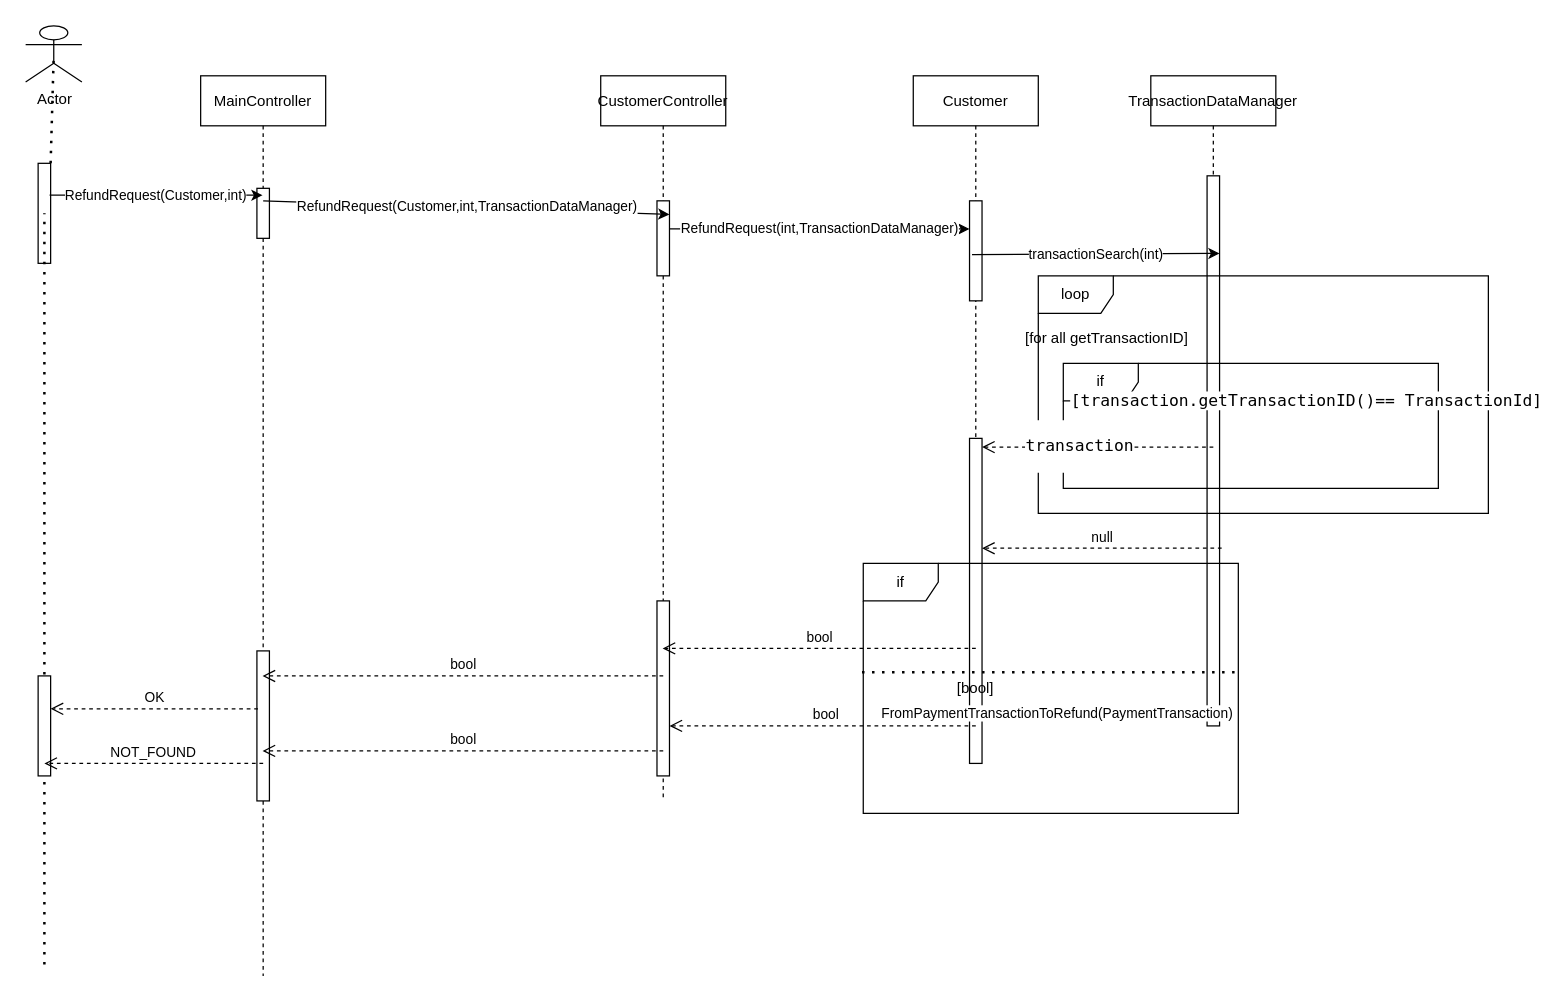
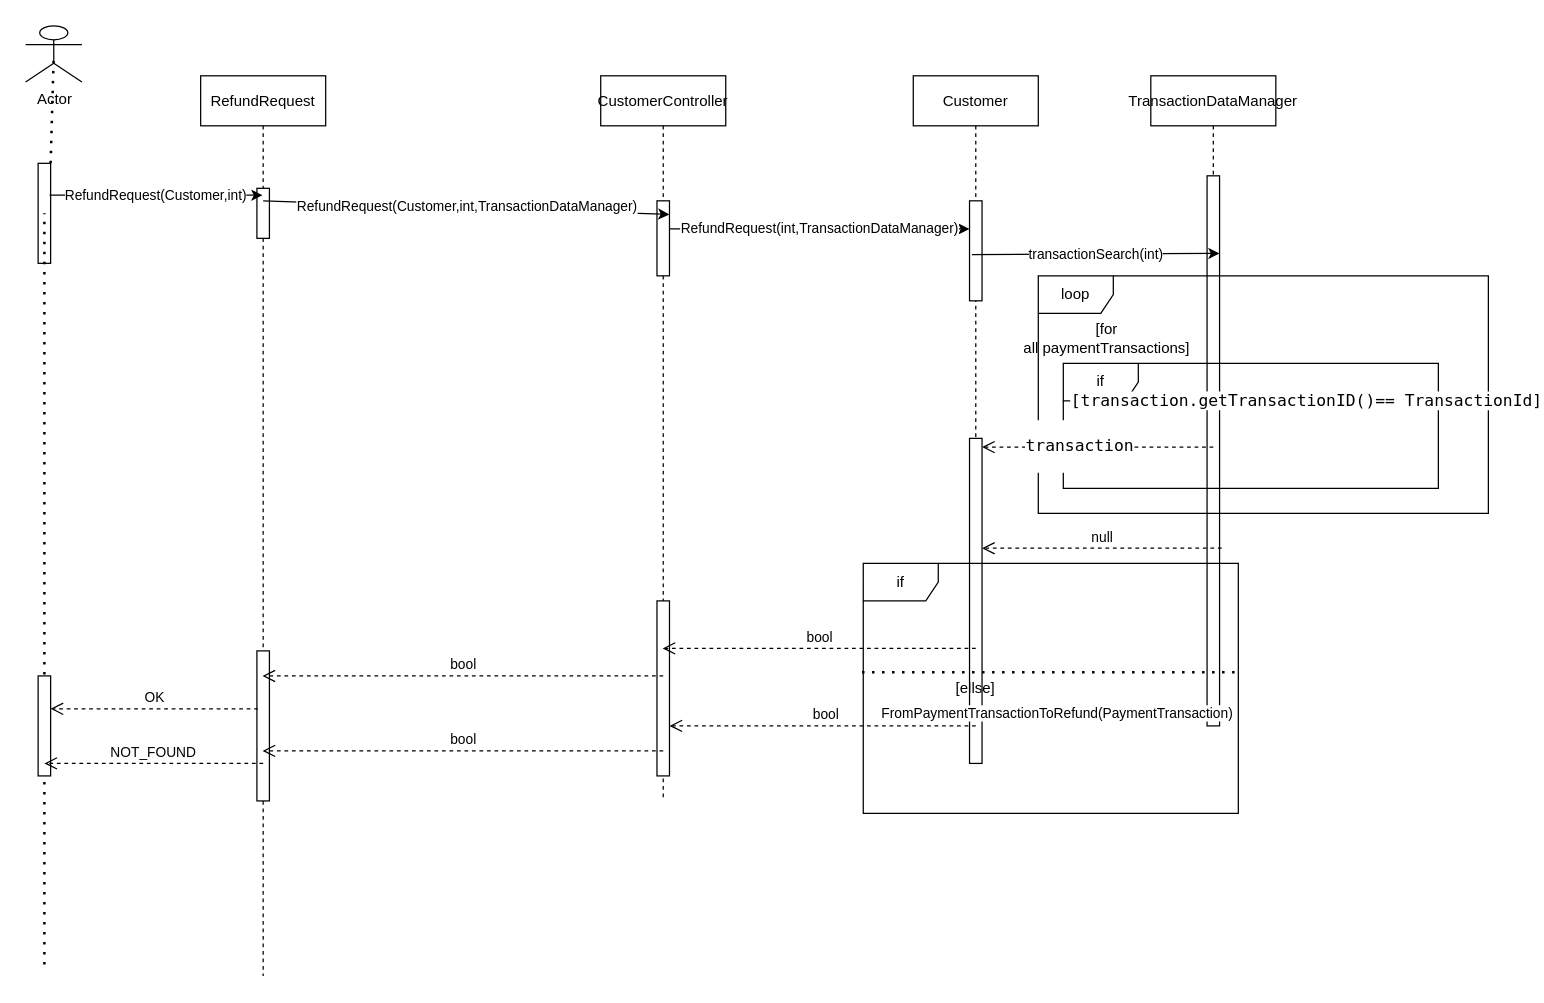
(263, 101) -> (263, 101)
(1107, 338) -> (1107, 338)
(976, 688) -> (976, 688)
